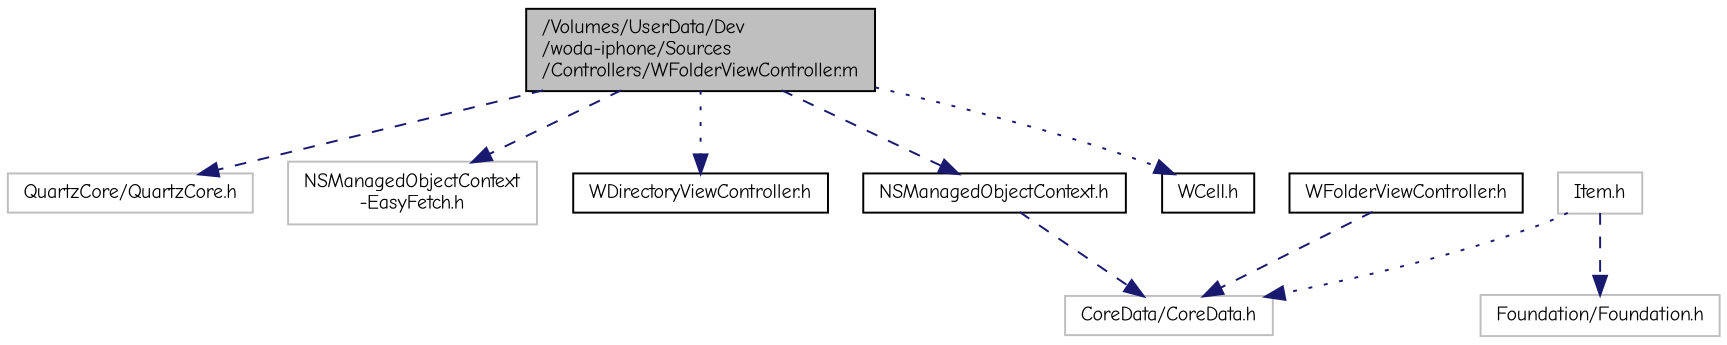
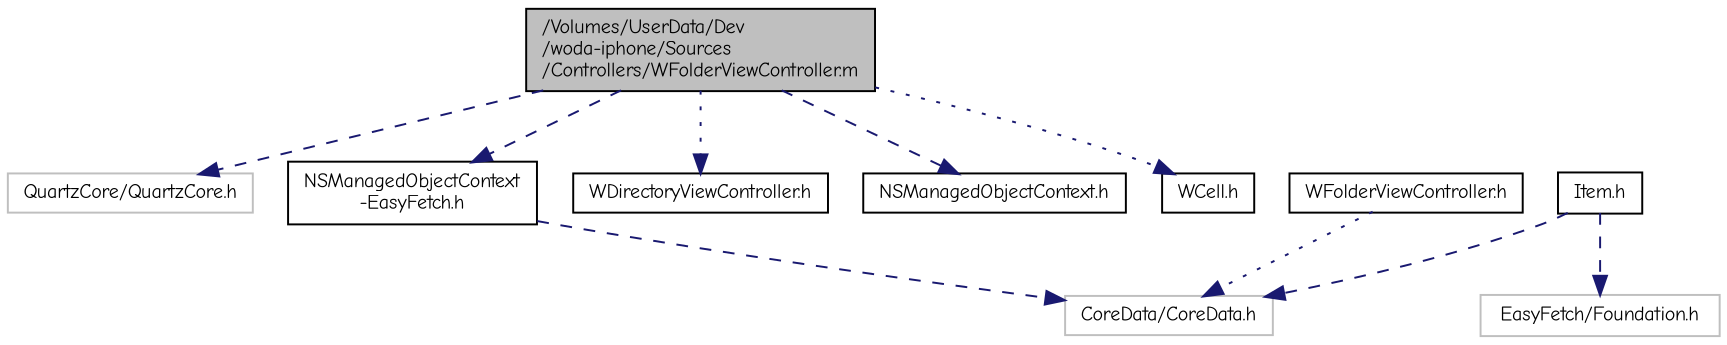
(413, 193) -> (413, 193)
(1600, 193) -> (1600, 193)
(1074, 249) -> (791, 262)
(1297, 250) -> (1297, 250)
(1428, 260) -> (1428, 260)
(1600, 316) -> (1600, 316)
